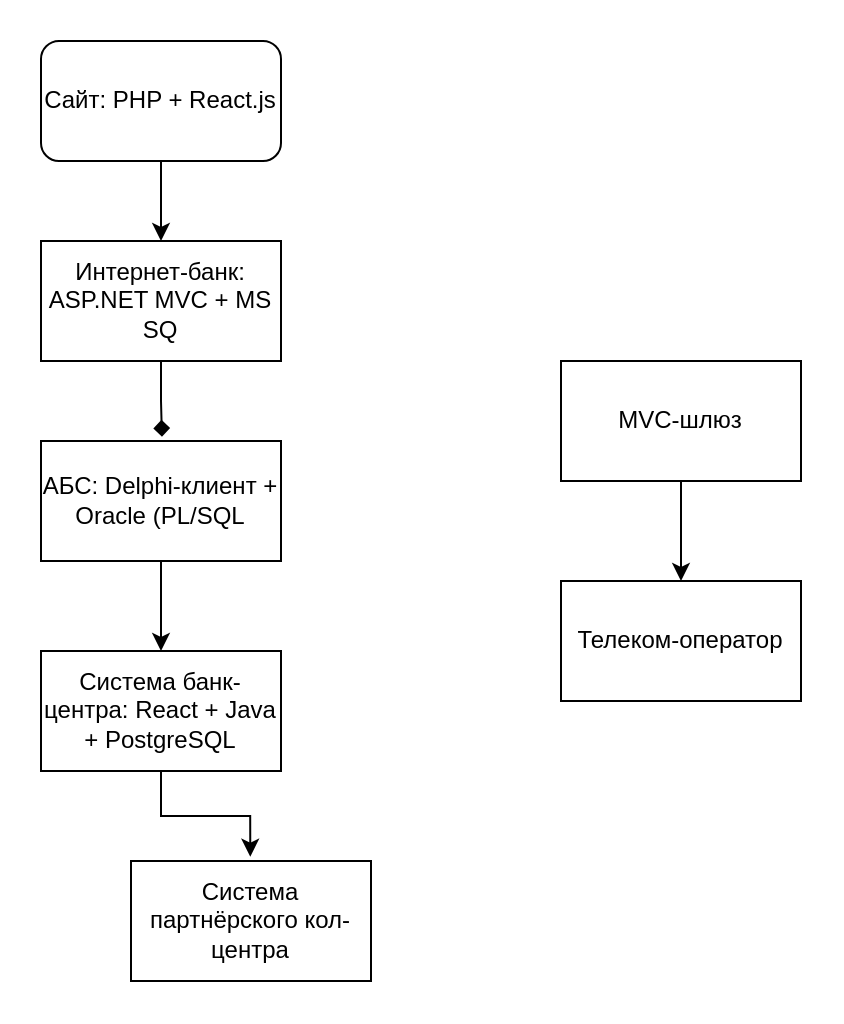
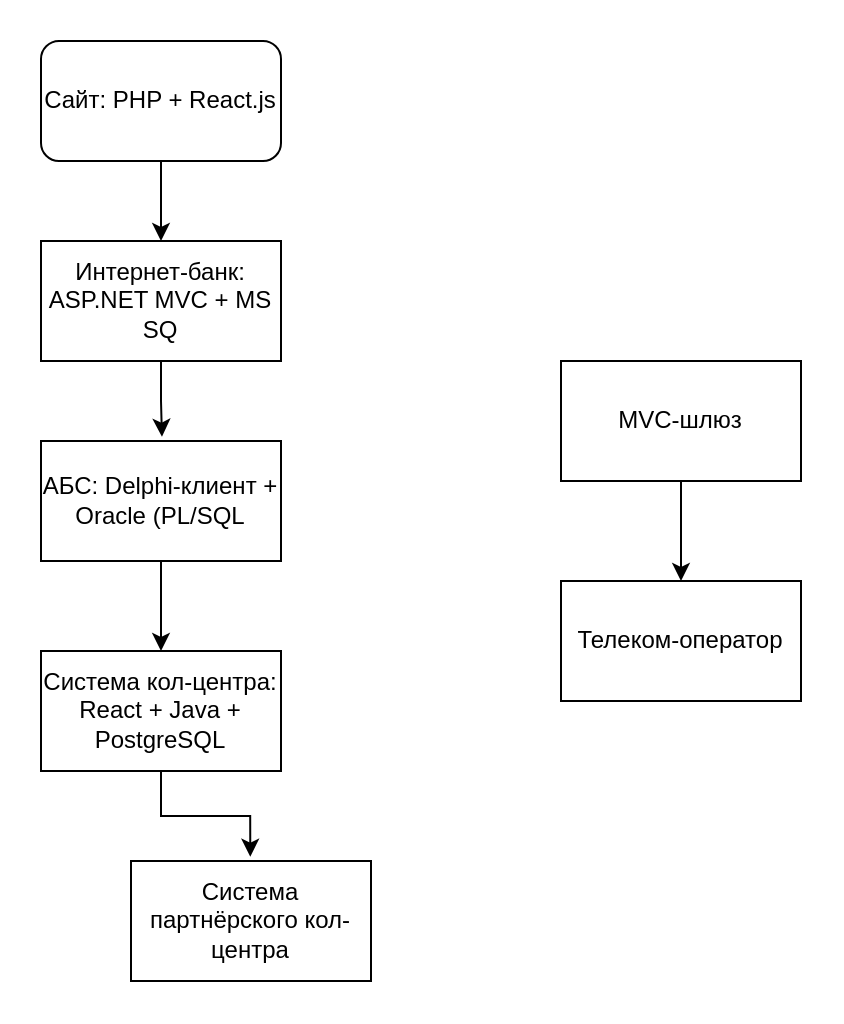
(162, 420) -> (162, 421)
(161, 711) -> (161, 711)
